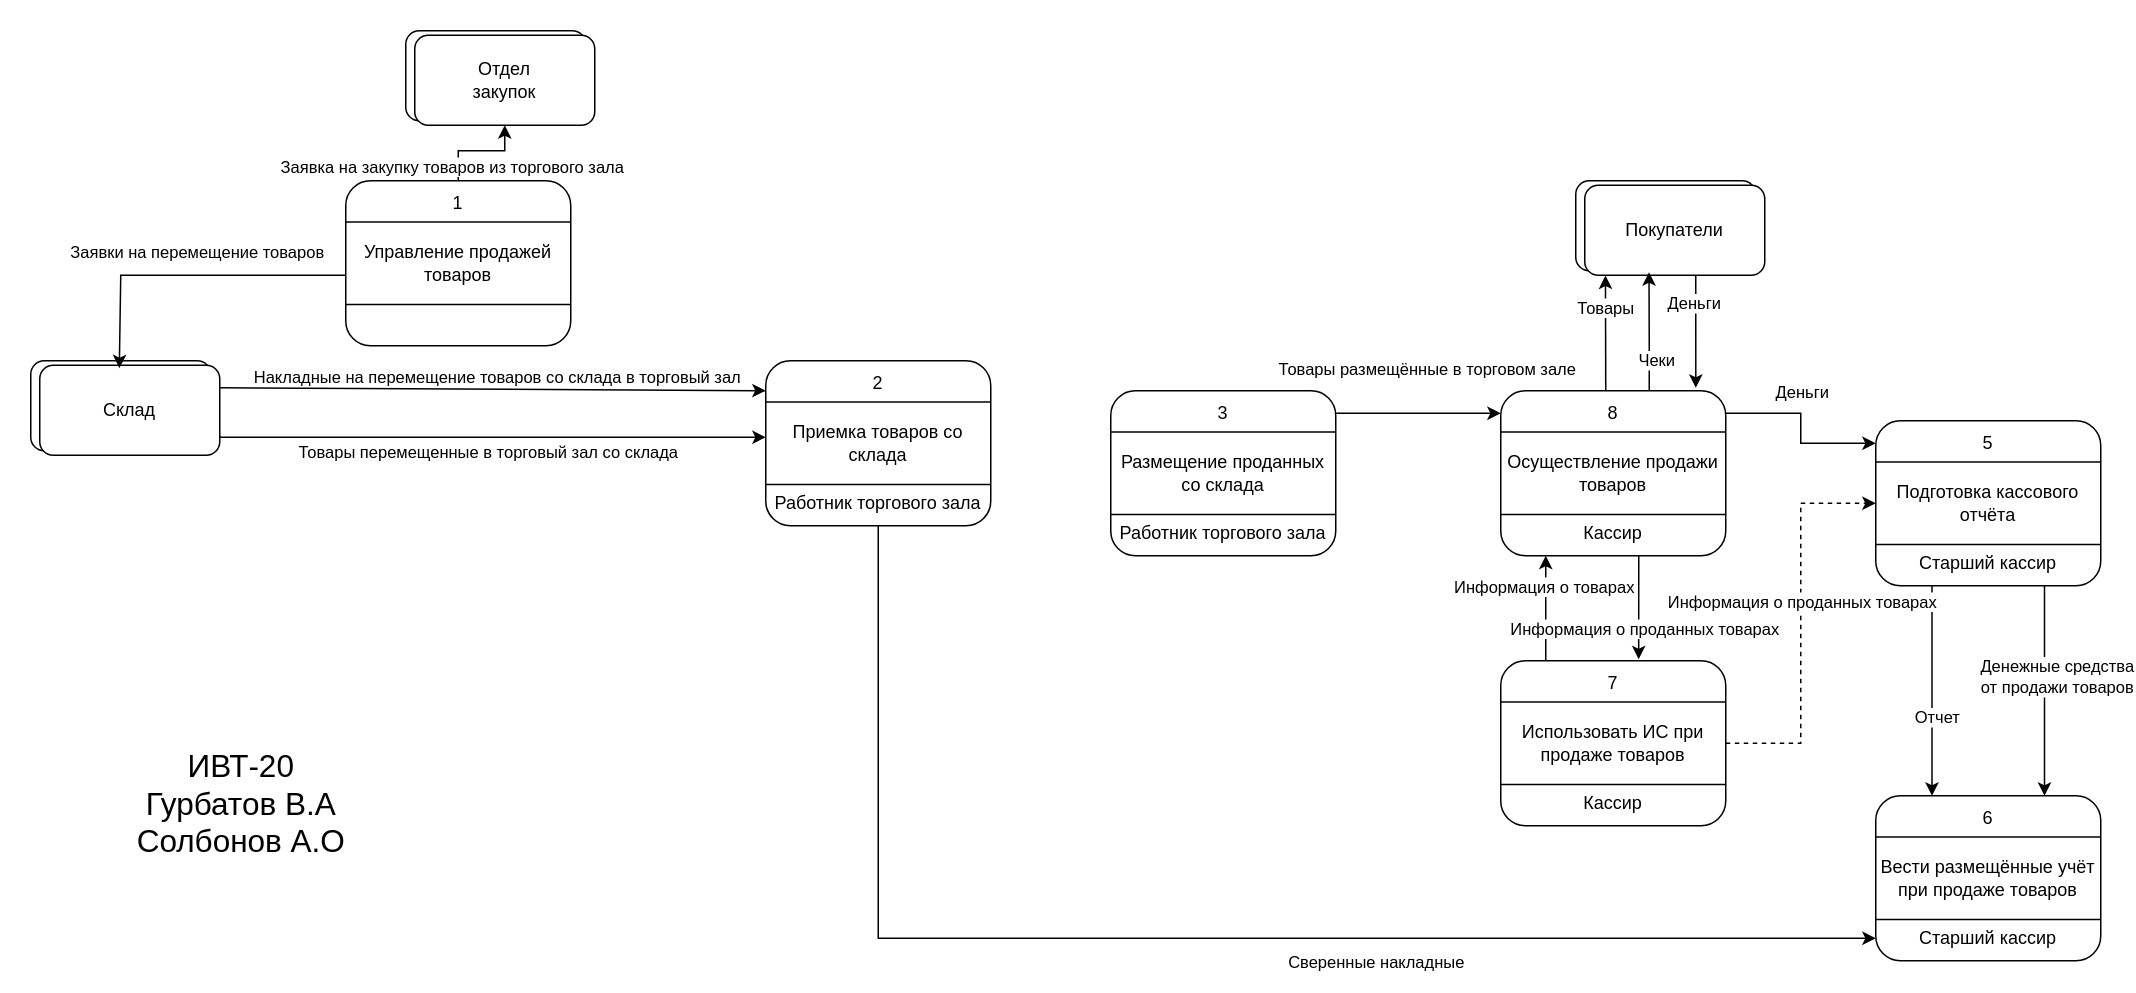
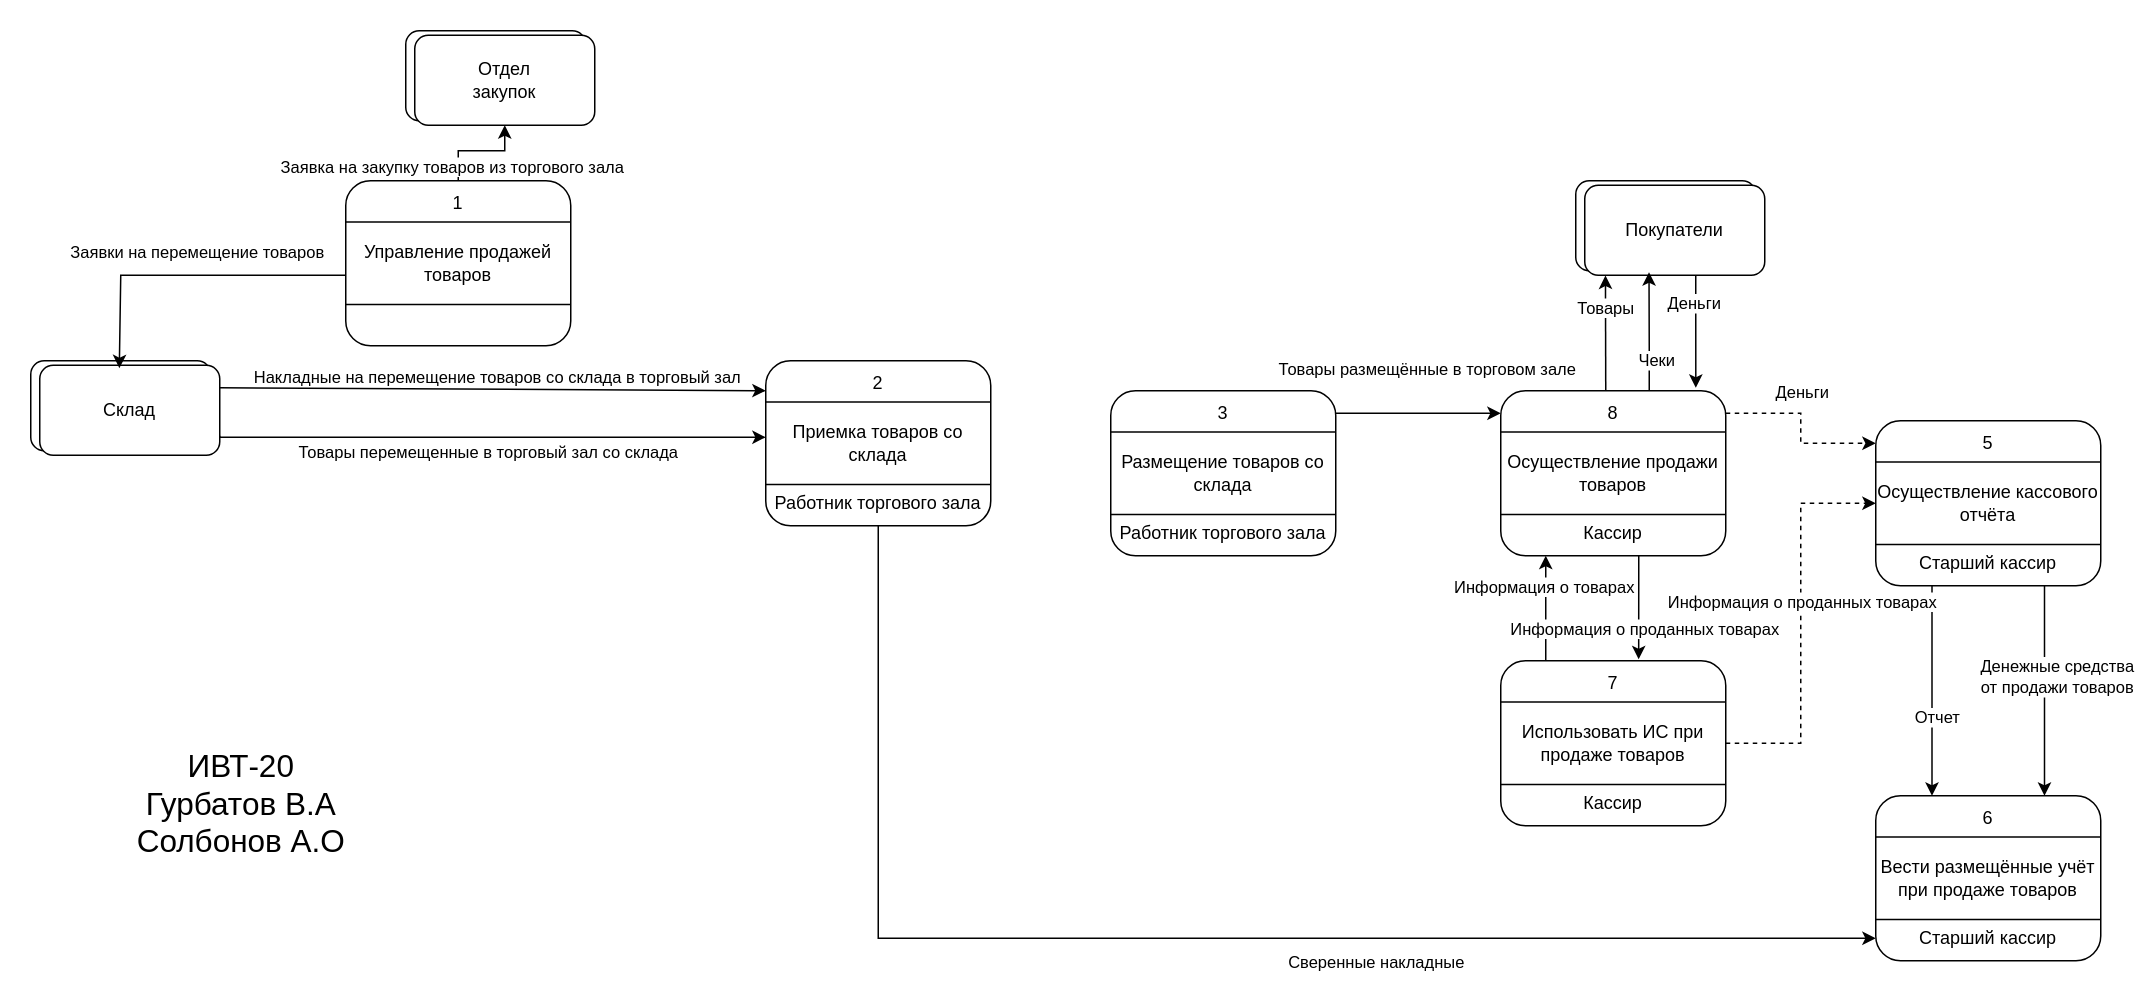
(1801, 424) -> (1801, 424)
(1223, 473) -> (1223, 473)
(1988, 503) -> (1988, 503)
